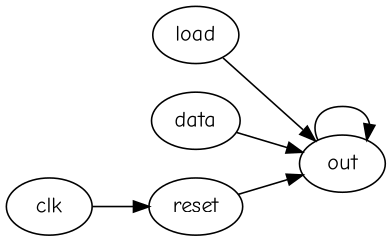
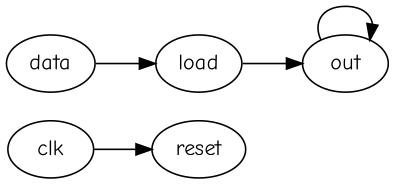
(262, 140) -> (118, 64)
(263, 187) -> none
